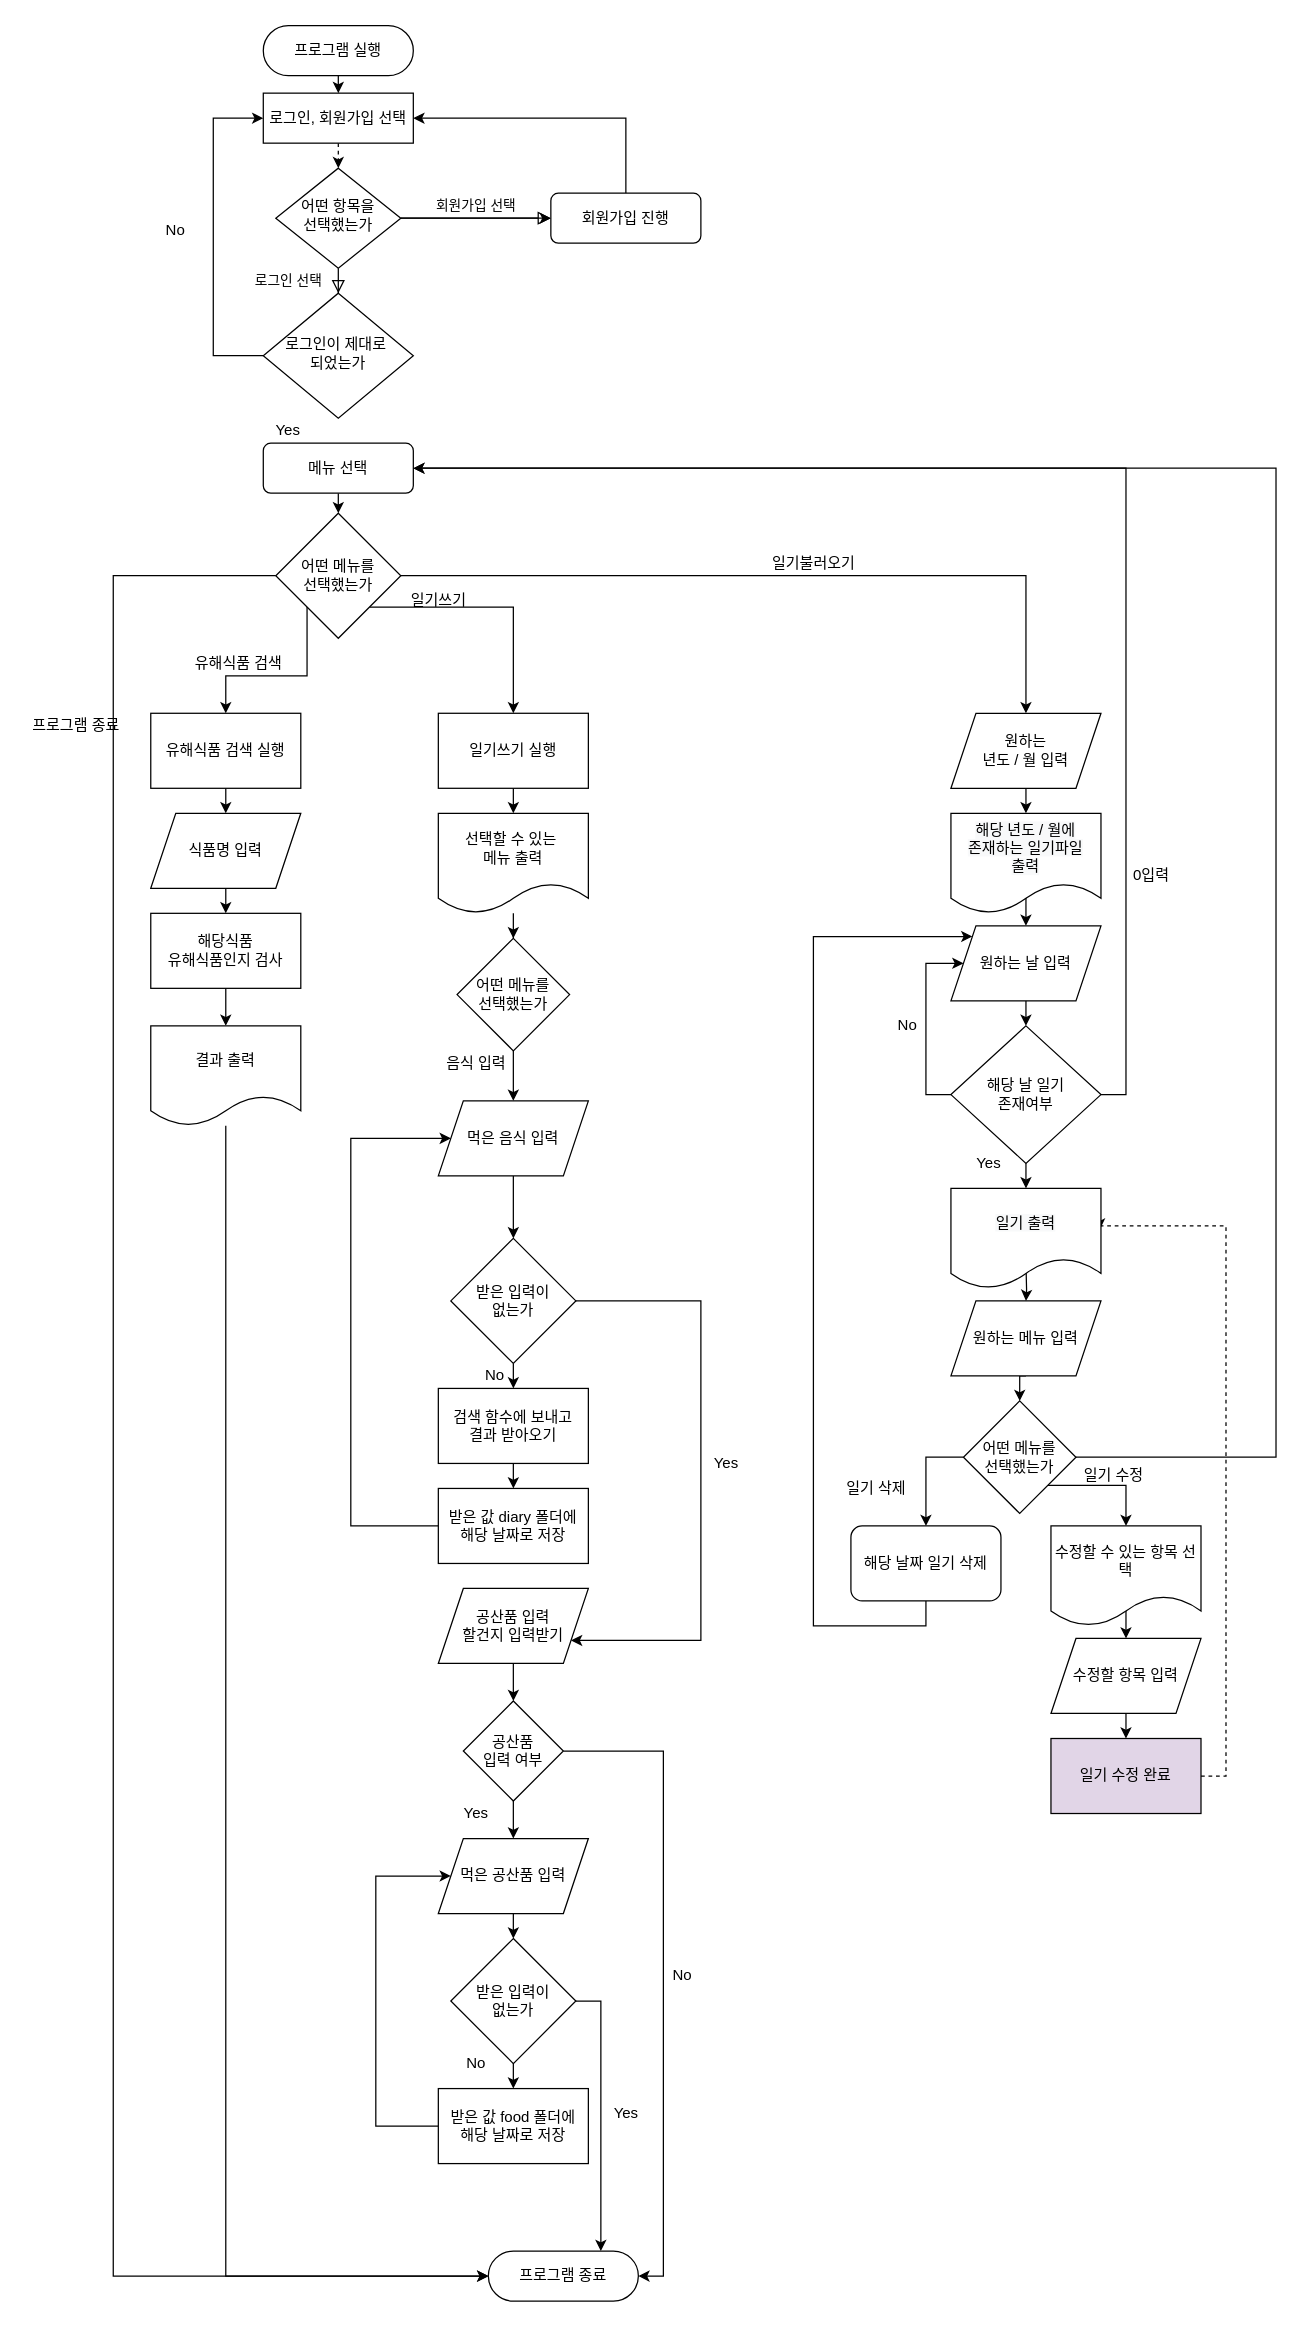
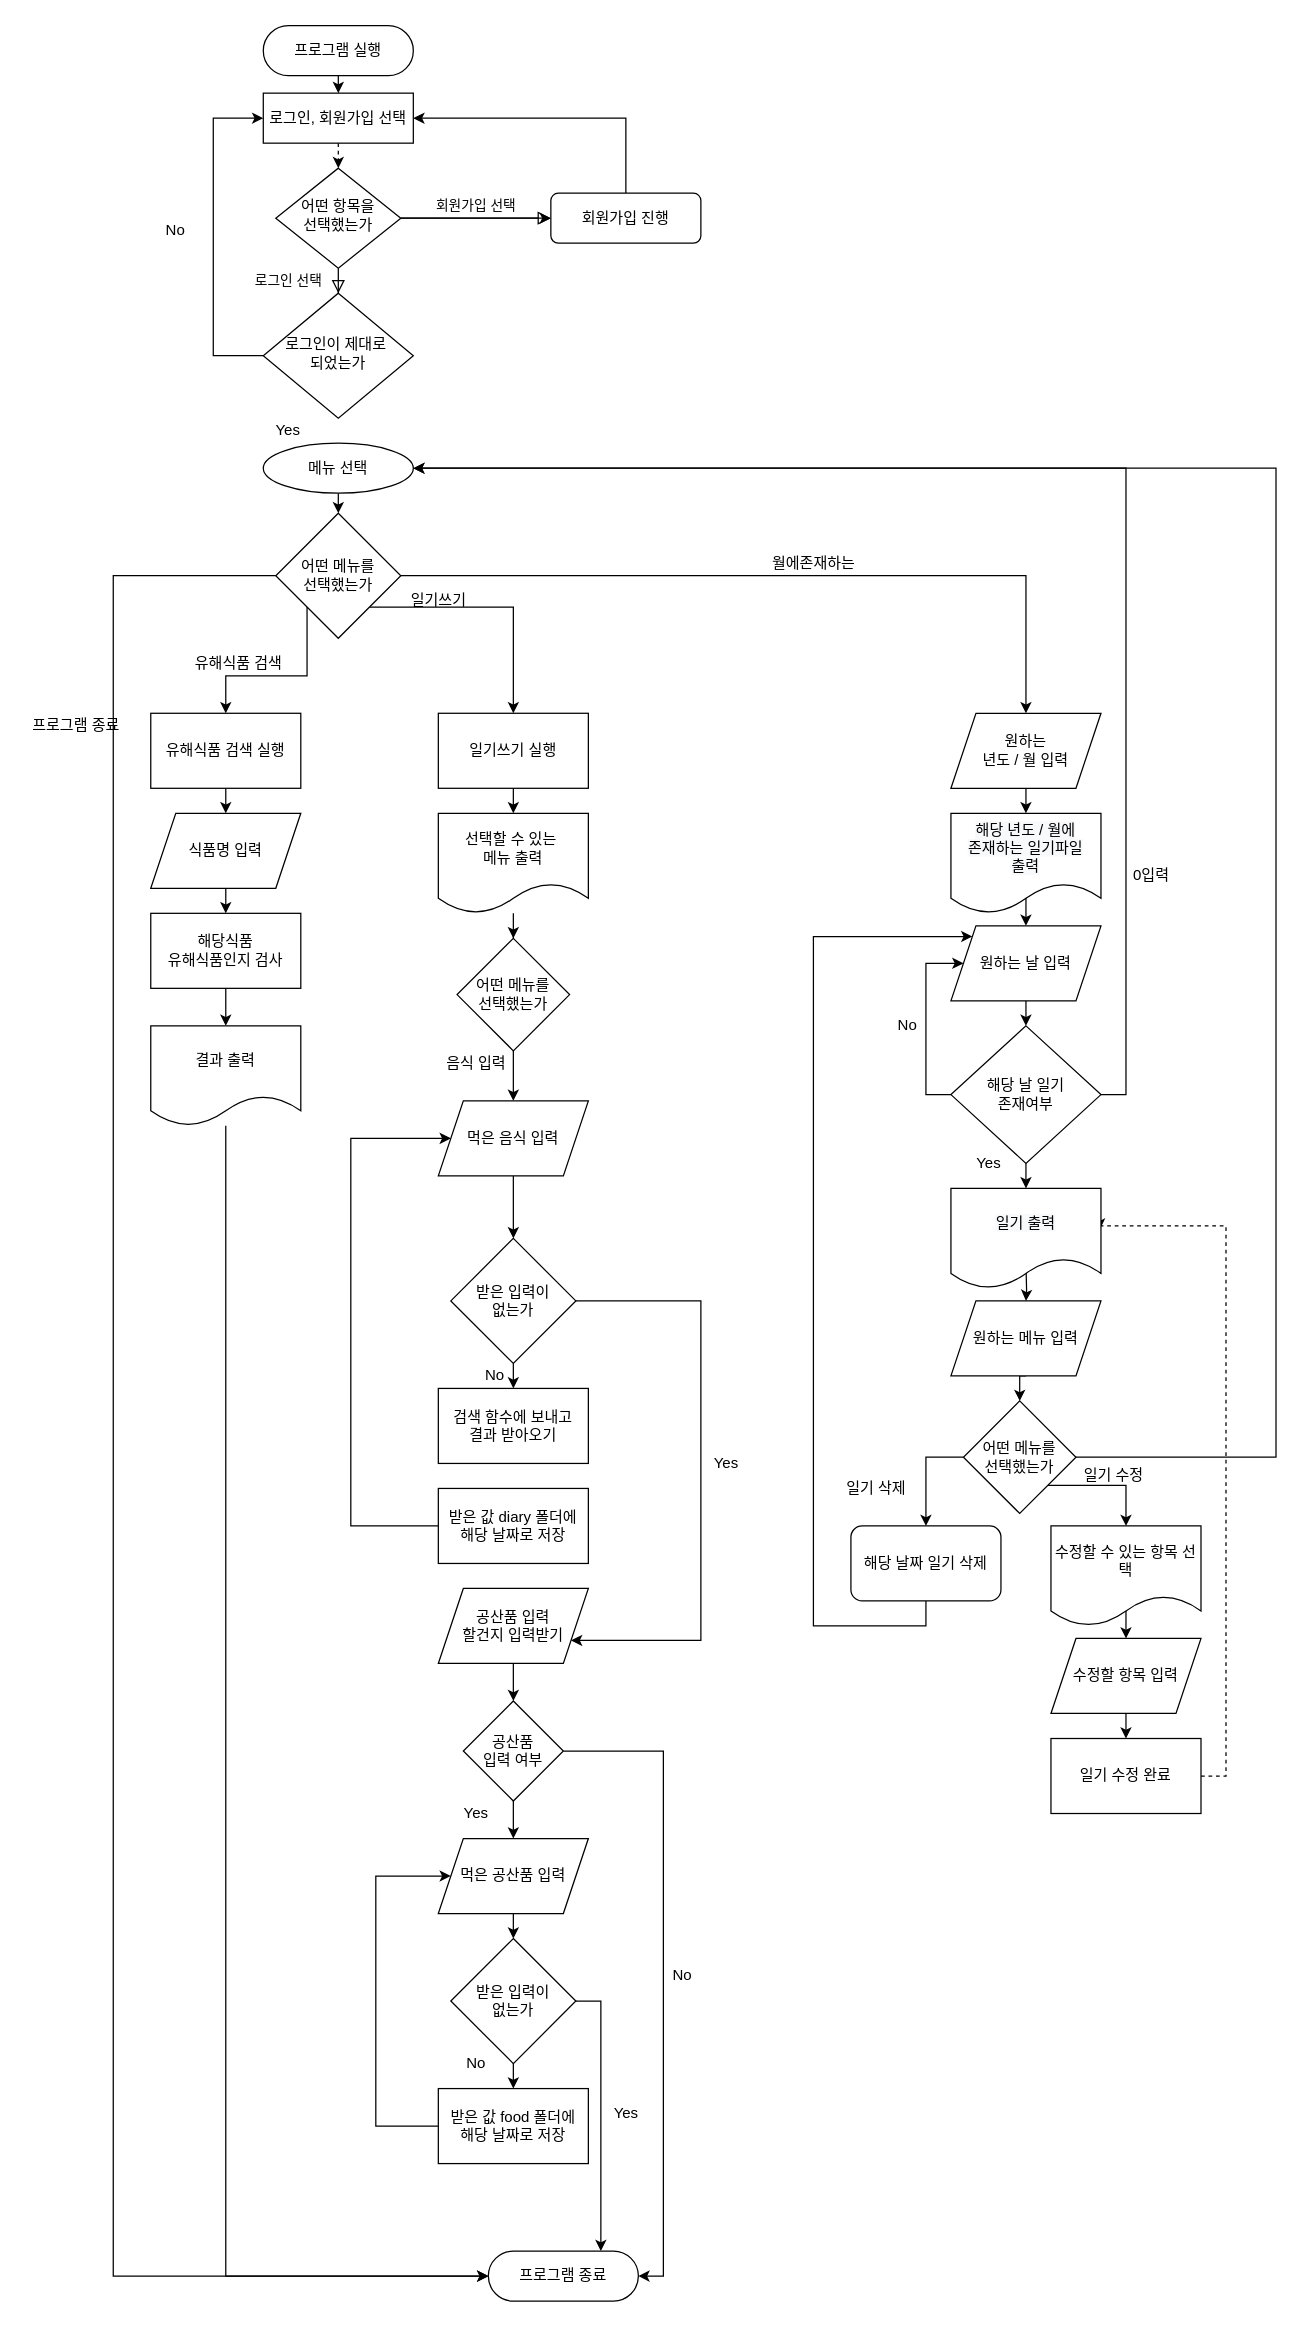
(338, 468) -> (338, 468)
(814, 563) -> (814, 563)
(513, 1471) -> none
(1126, 1776) -> (1126, 1776)
